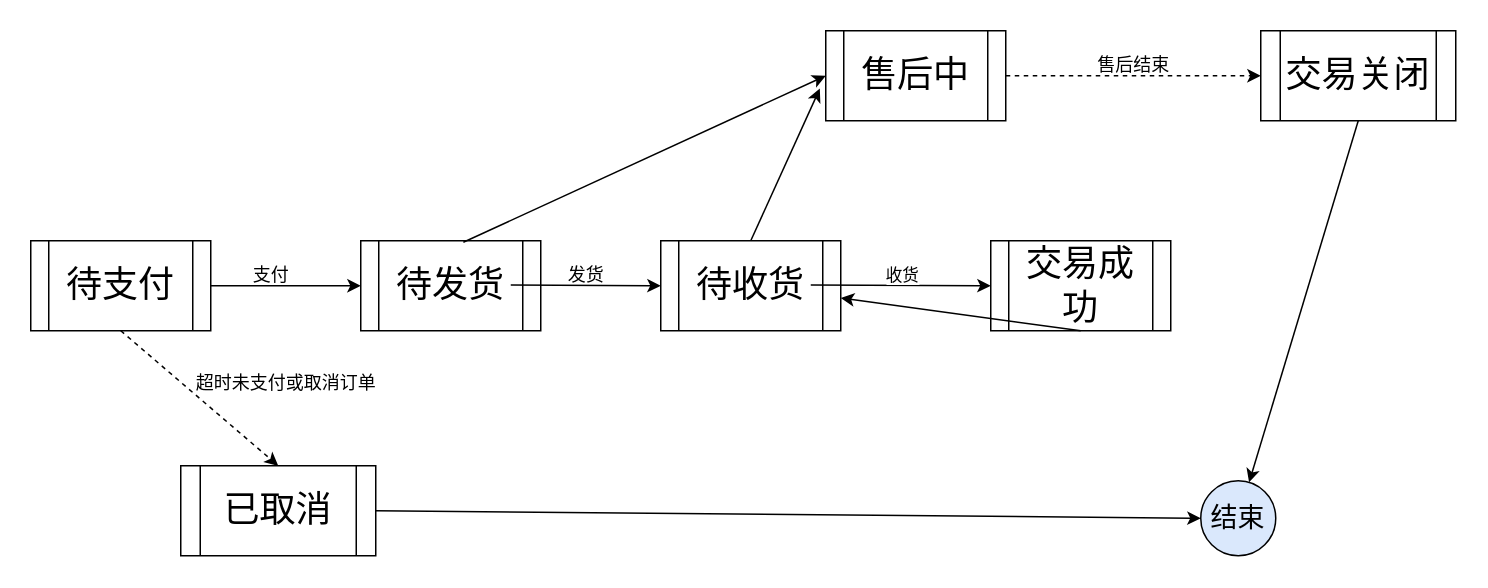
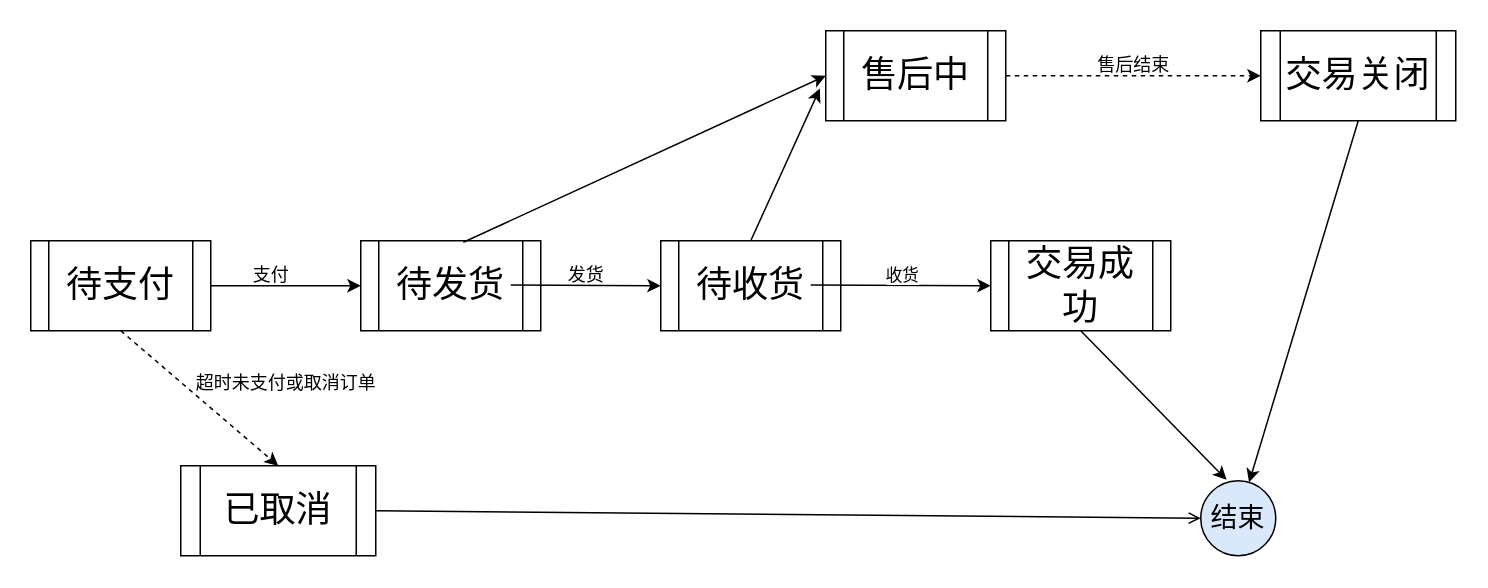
(965, 315) -> (1150, 402)
(1189, 518) -> (1191, 518)
